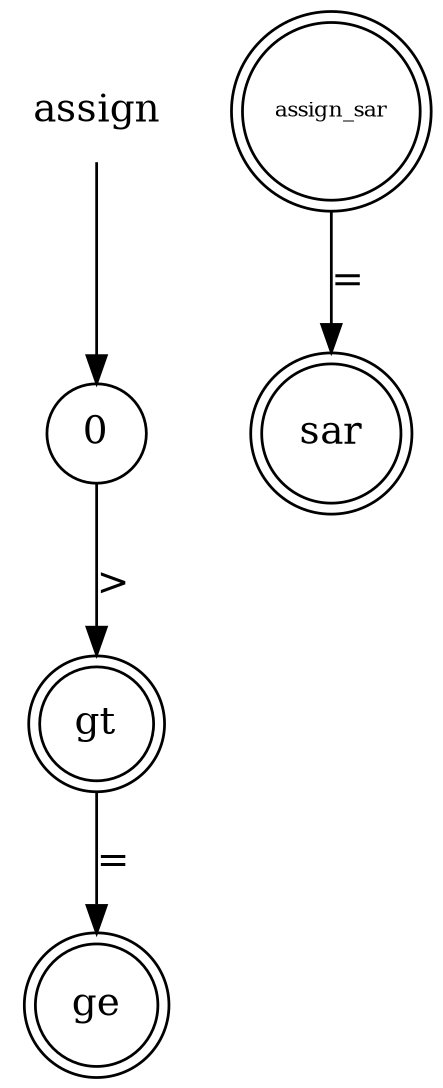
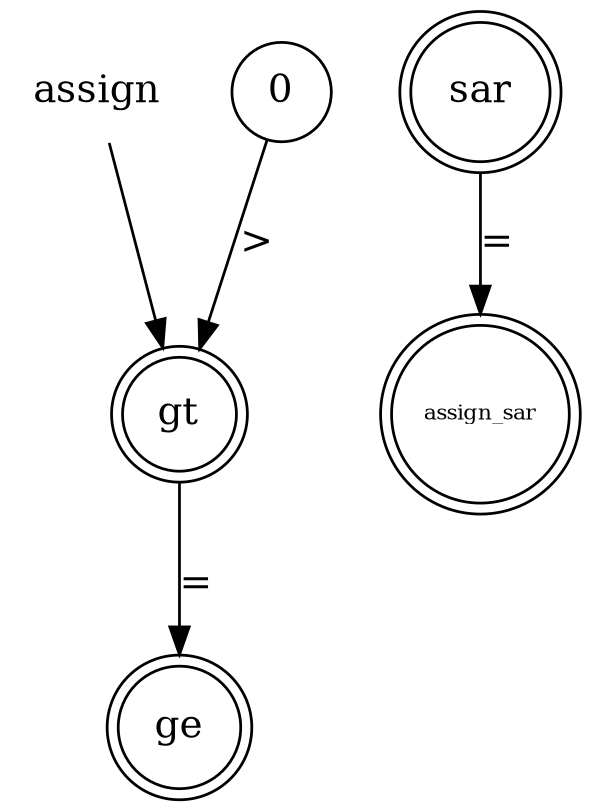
(97, 259) -> (132, 232)
(331, 268) -> (480, 229)
